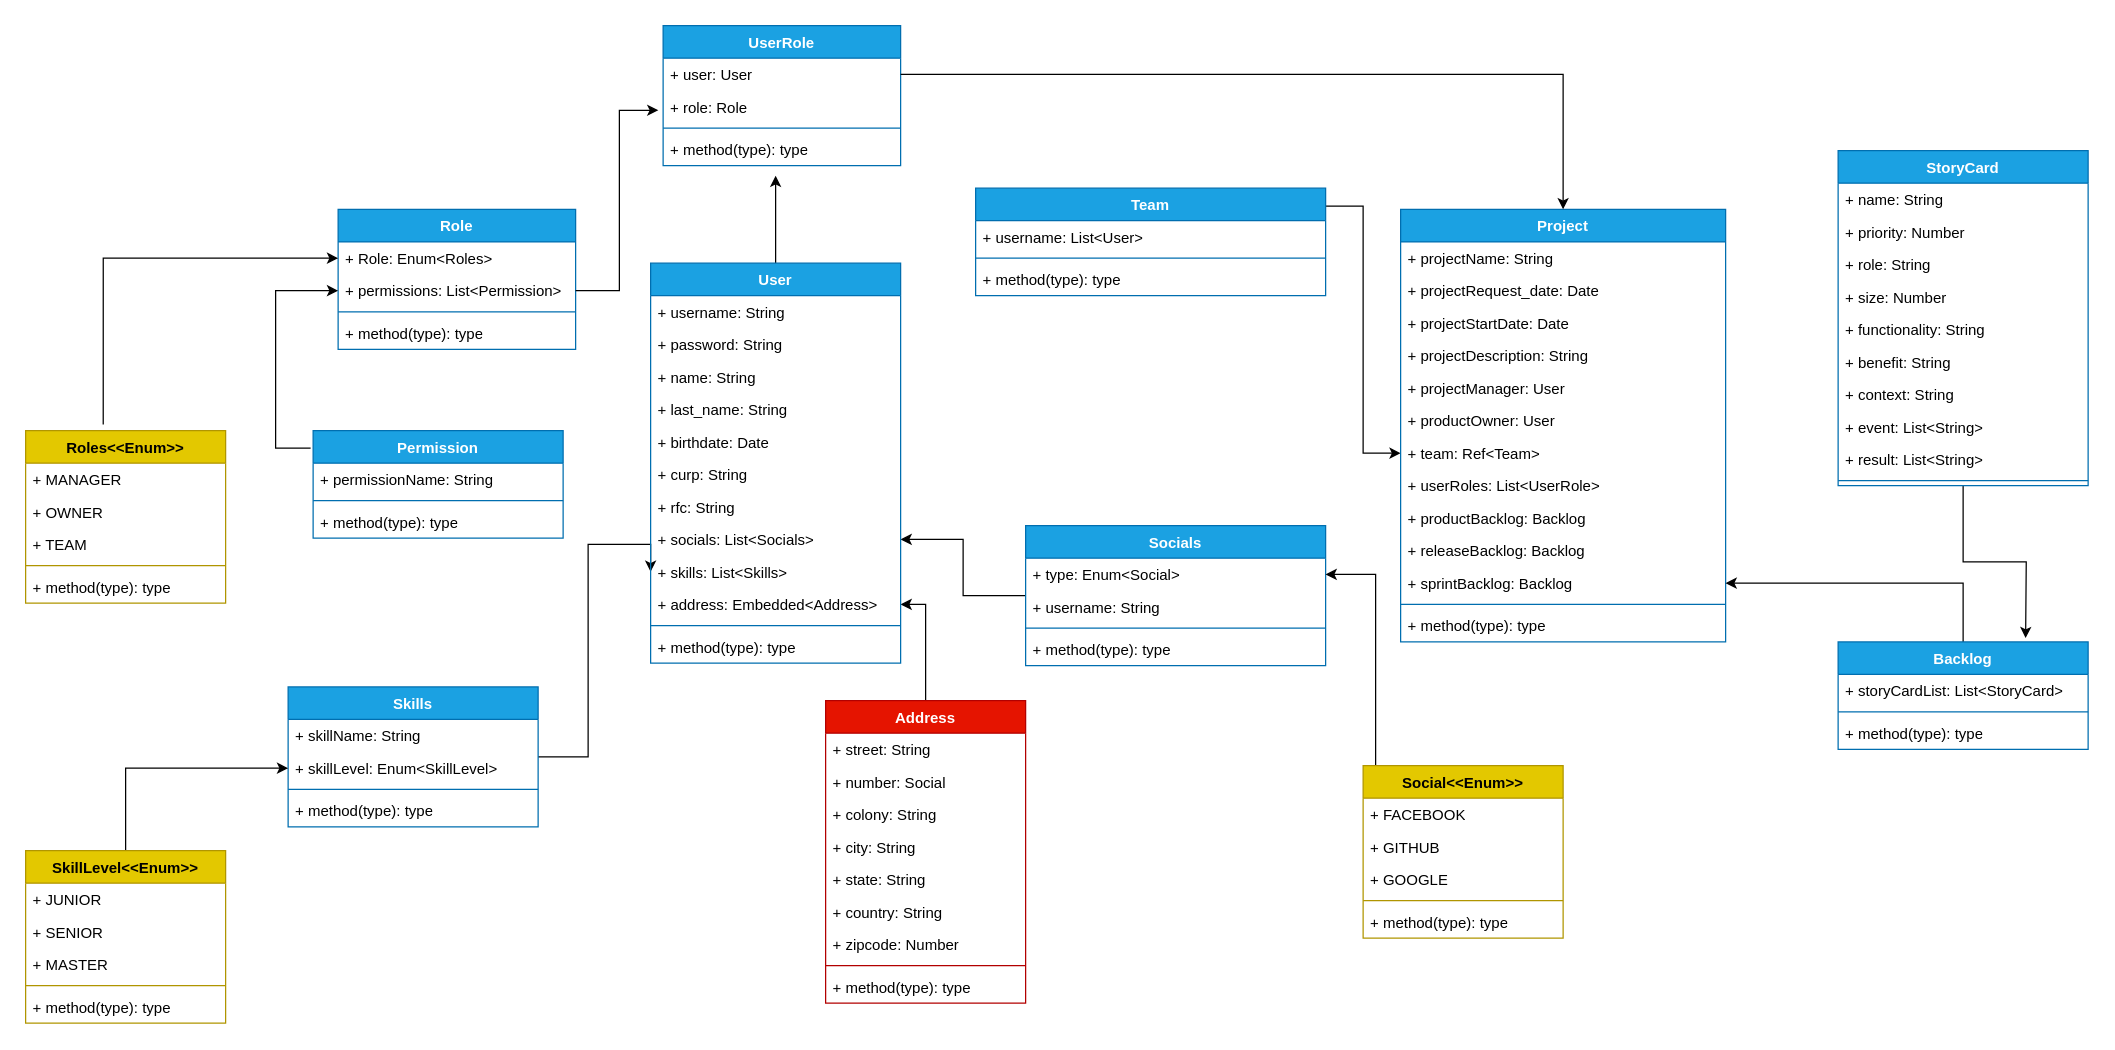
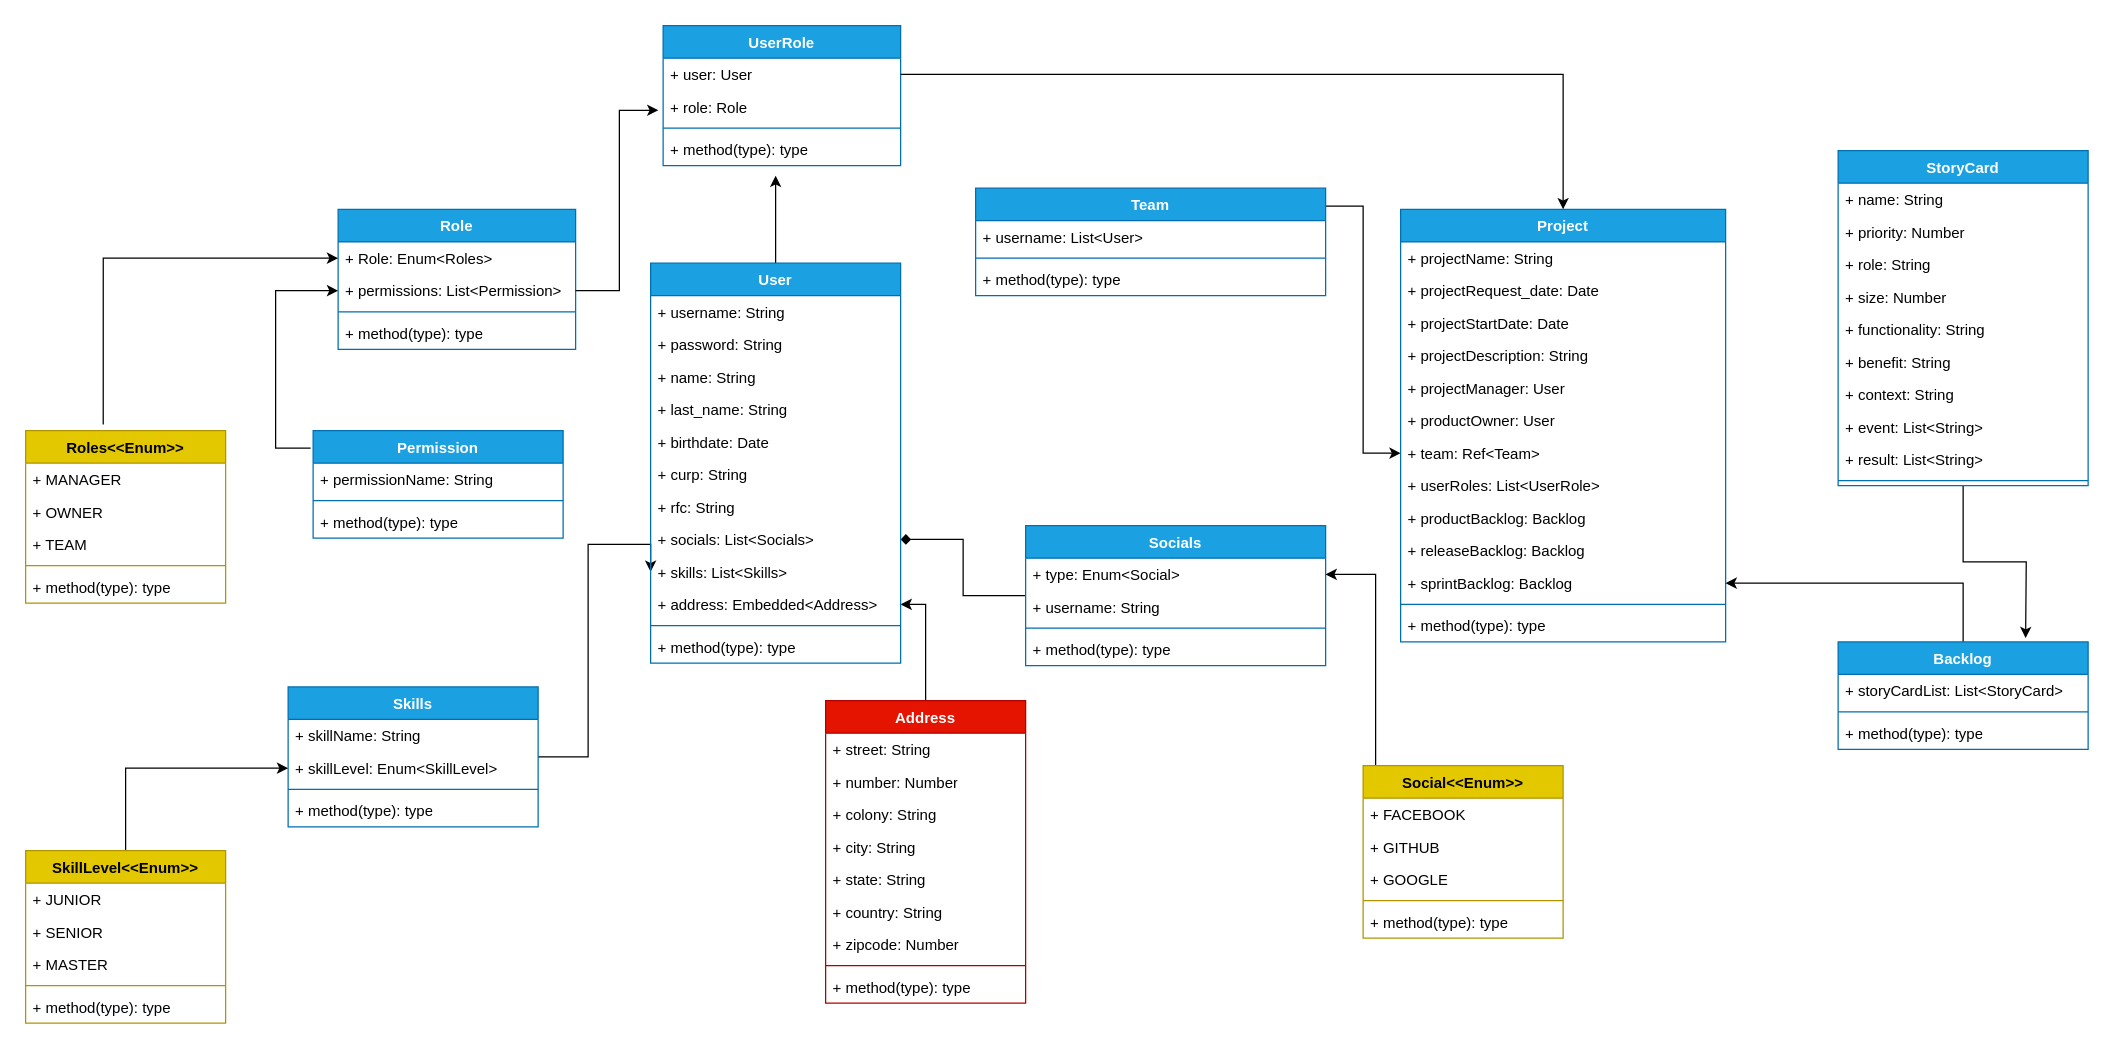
(910, 539) -> (911, 539)
(891, 783) -> (894, 783)
